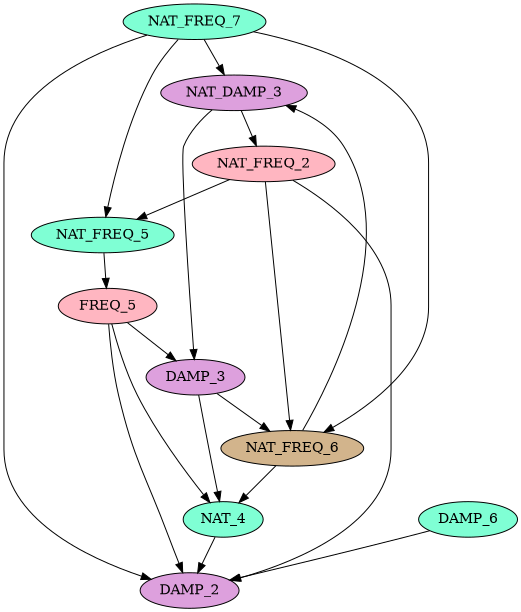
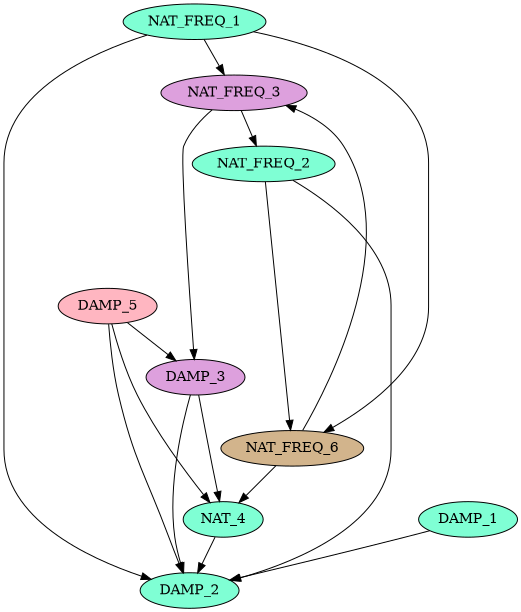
(195, 22) -> (195, 22)
(234, 93) -> (234, 93)
(264, 164) -> (264, 164)
(103, 235) -> none
(108, 306) -> (108, 306)
(239, 410) -> (174, 479)
(468, 519) -> (468, 519)
(190, 591) -> (190, 591)
